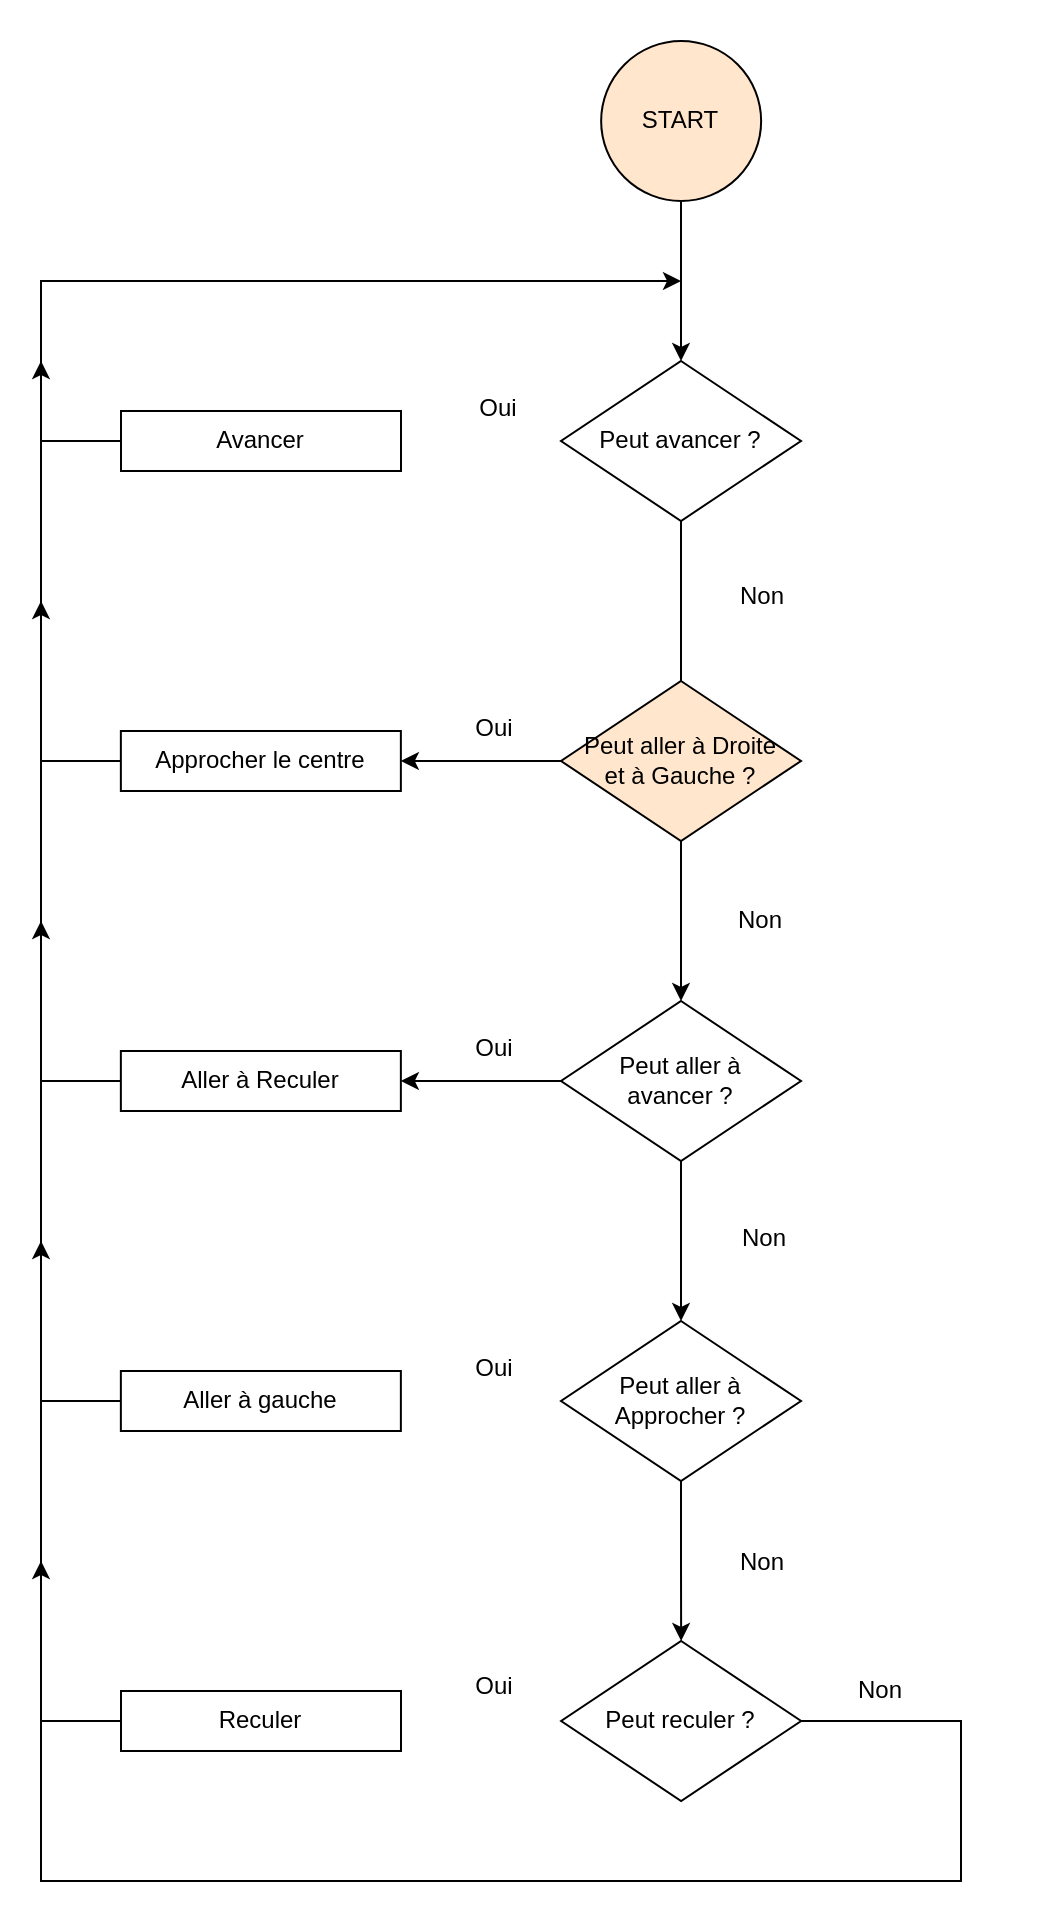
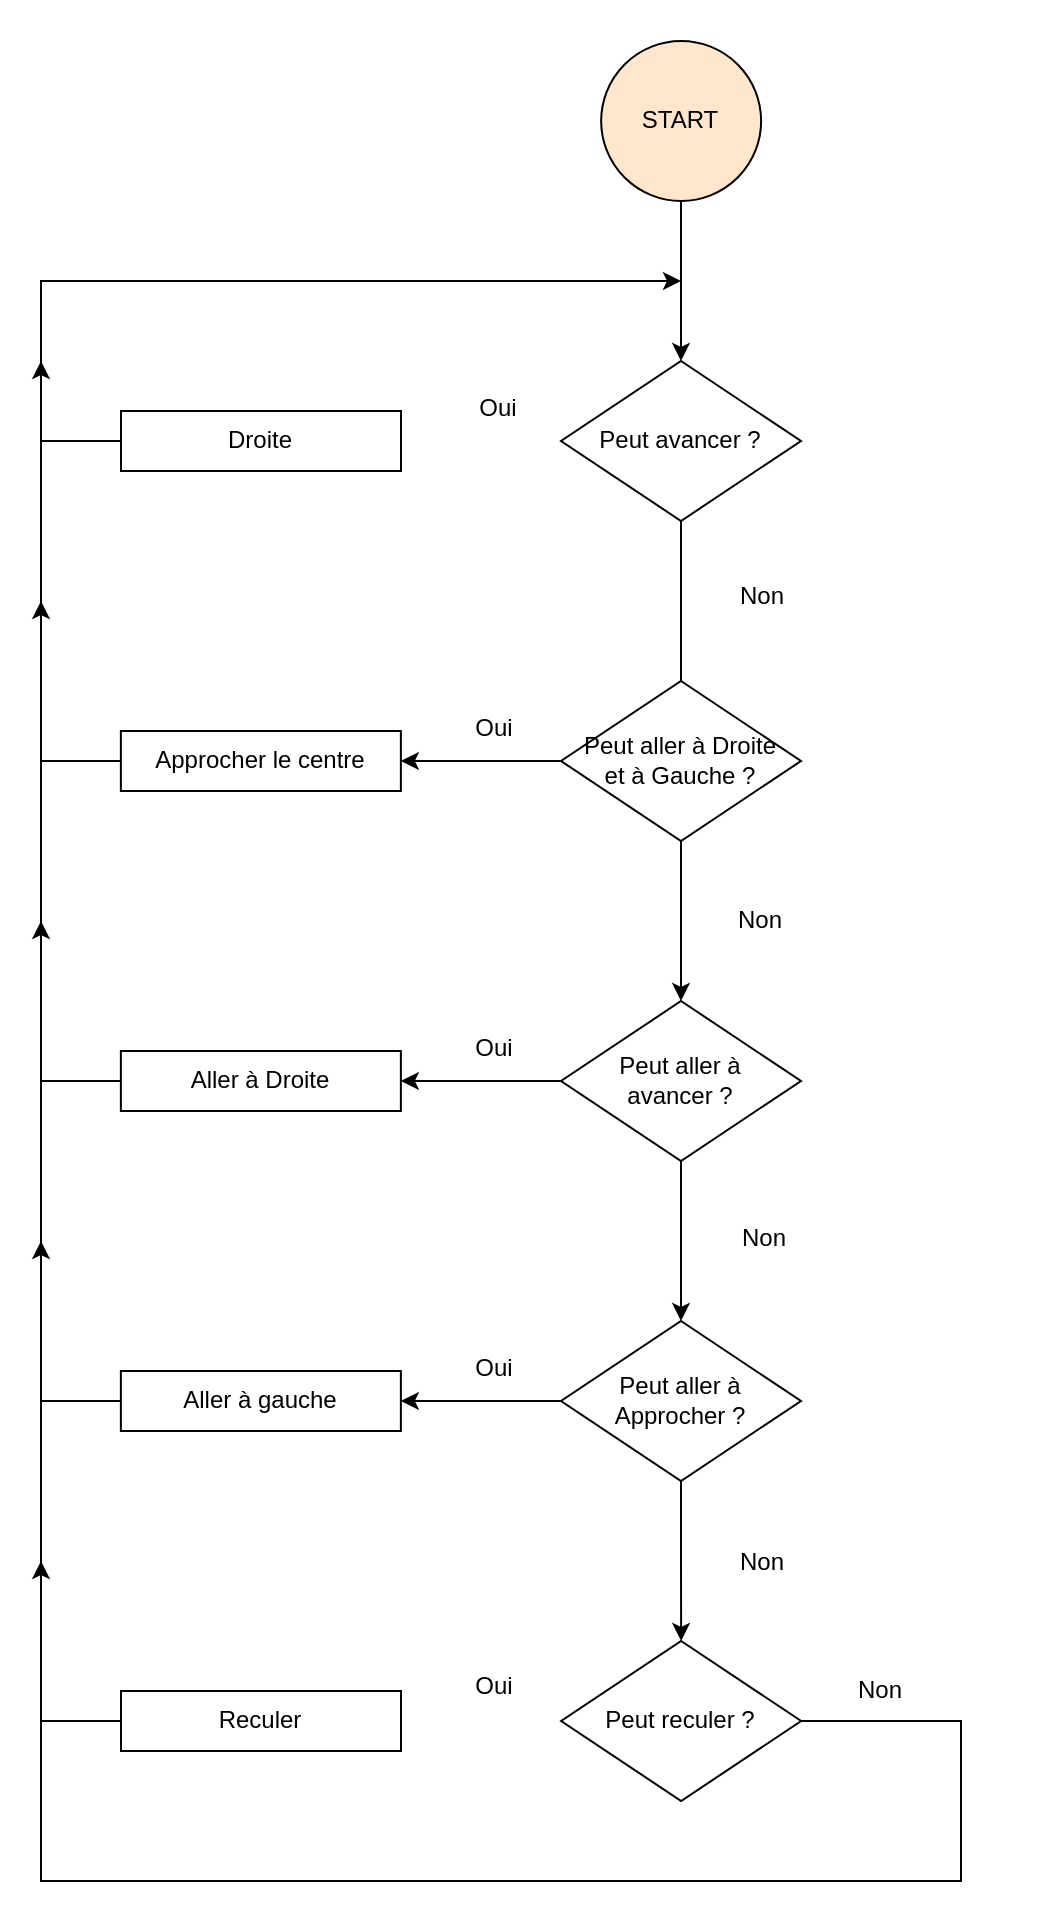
(261, 441) -> (261, 441)
(681, 761) -> (681, 761)
(261, 1081) -> (261, 1081)
none -> (488, 1401)
